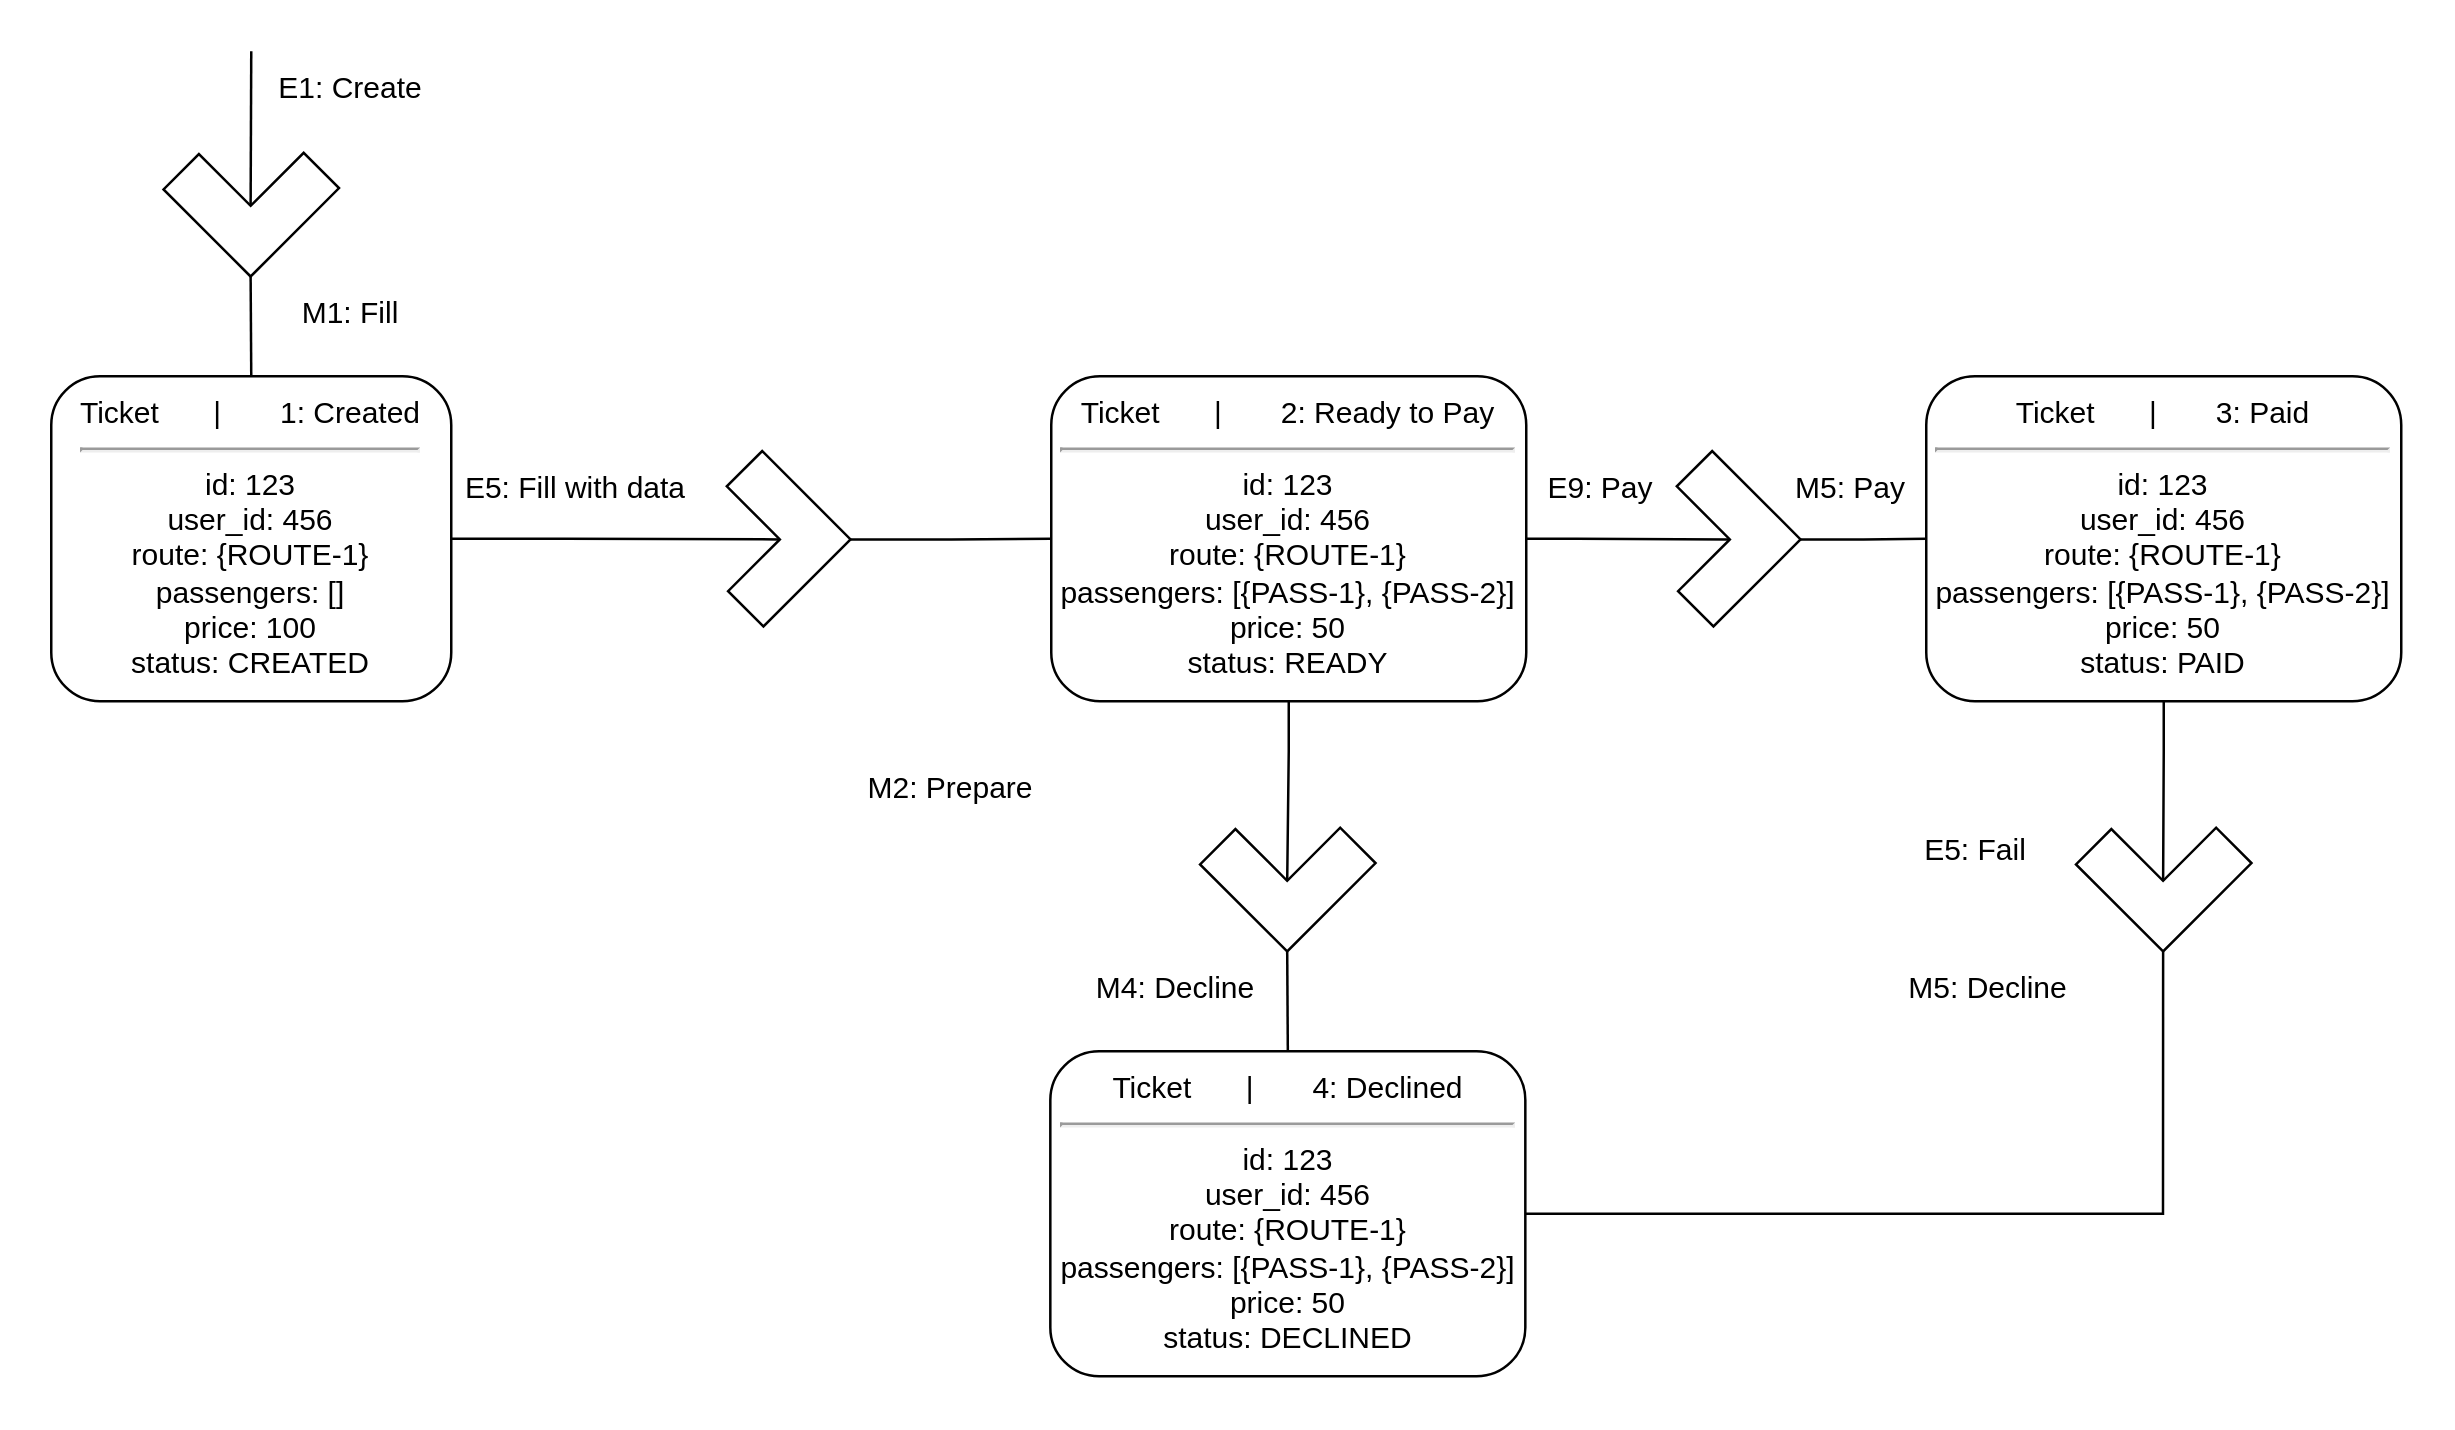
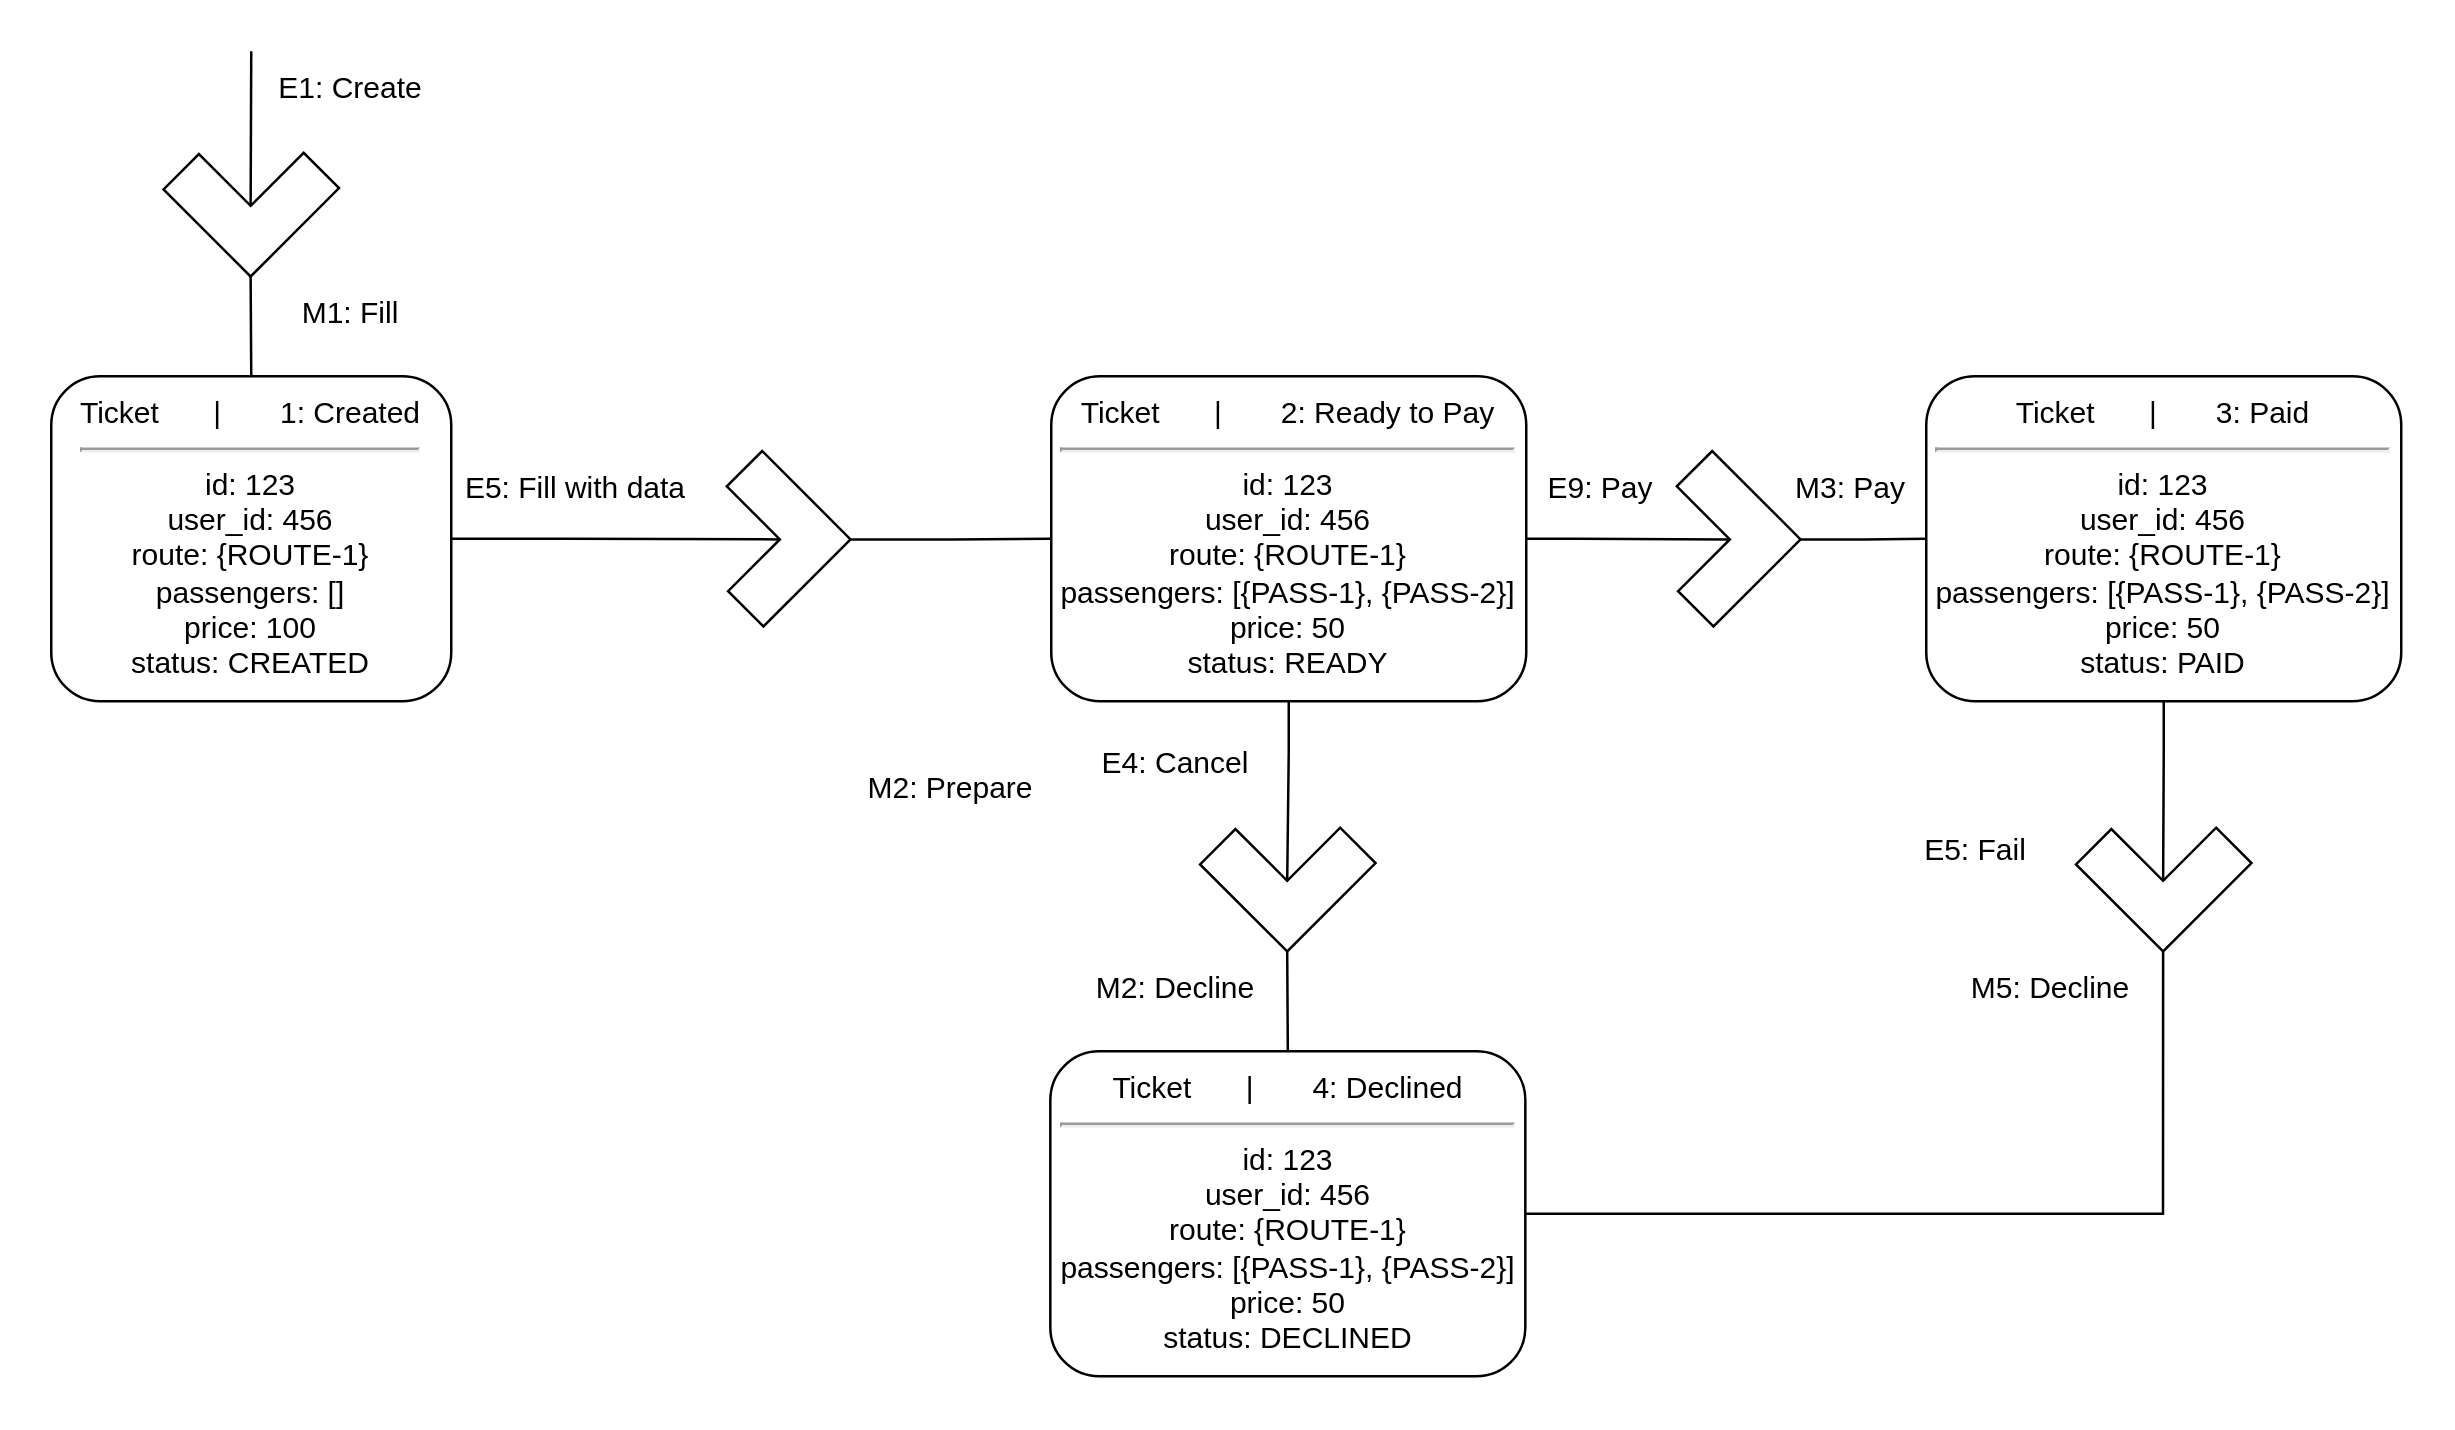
(1851, 489) -> (1851, 489)
none -> (1176, 764)
(1176, 989) -> (1176, 989)
(1989, 989) -> (2051, 989)
